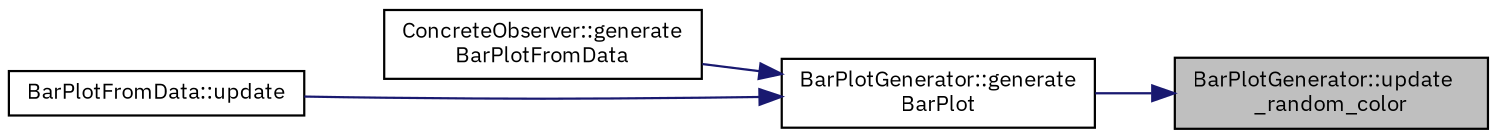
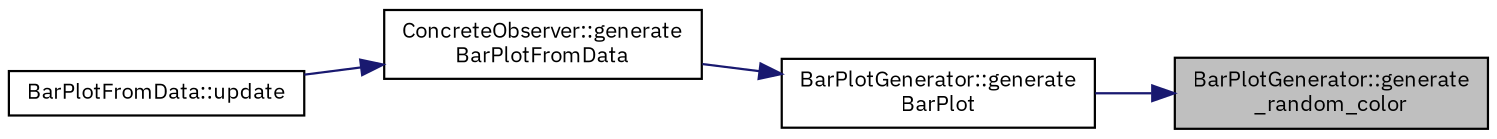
(1331, 93) -> (1331, 93)
(532, 99) -> (333, 71)
